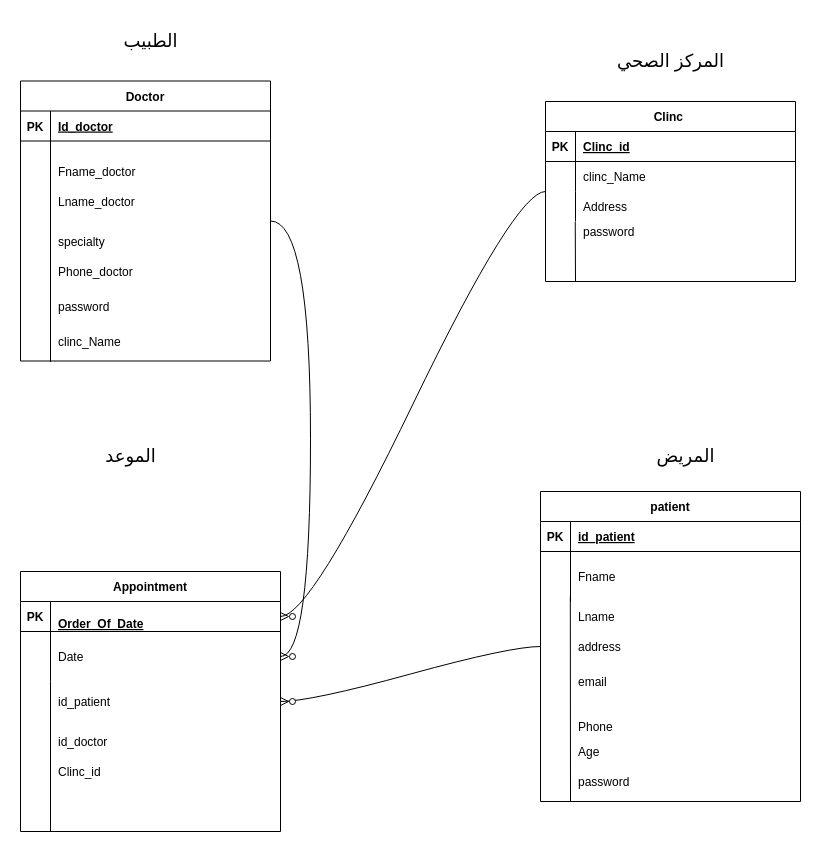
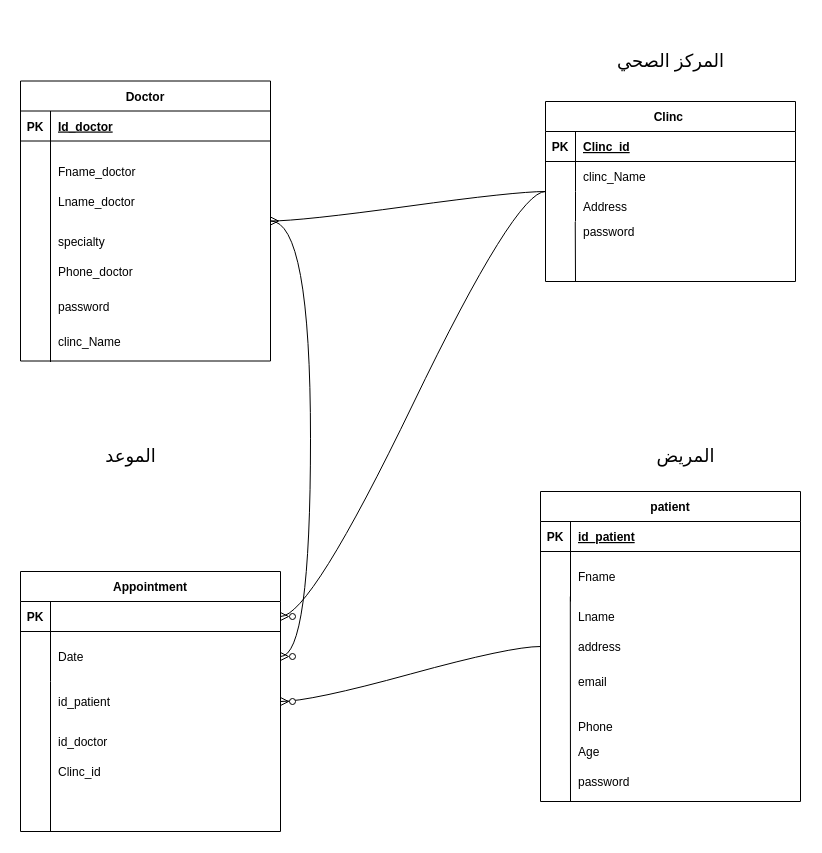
(151, 41) -> none
none -> (406, 207)
(166, 617) -> none
